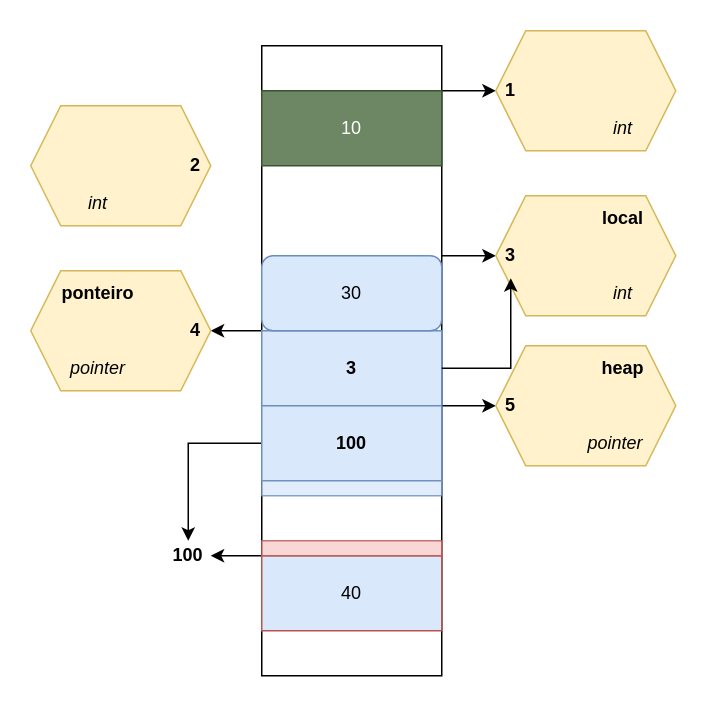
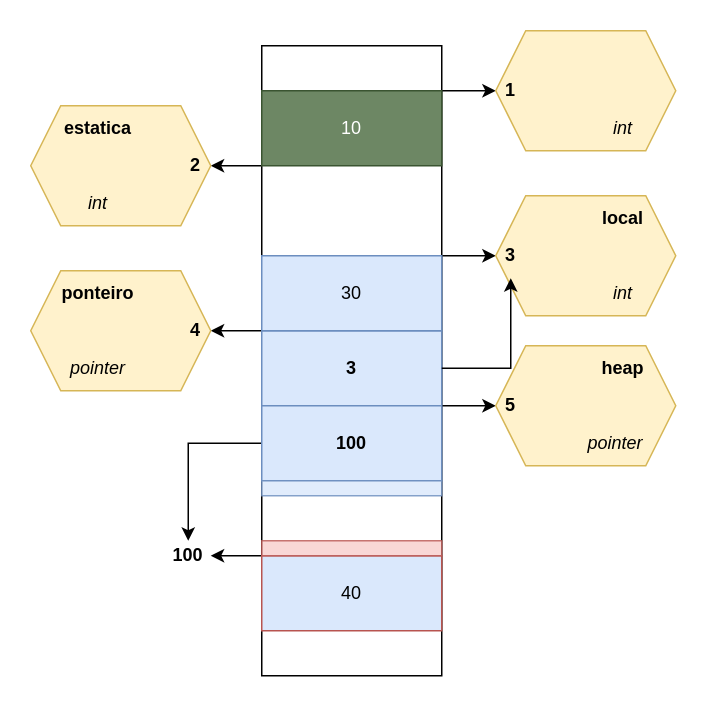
none -> (98, 128)
none -> (242, 166)
(352, 293) -> (352, 293)
